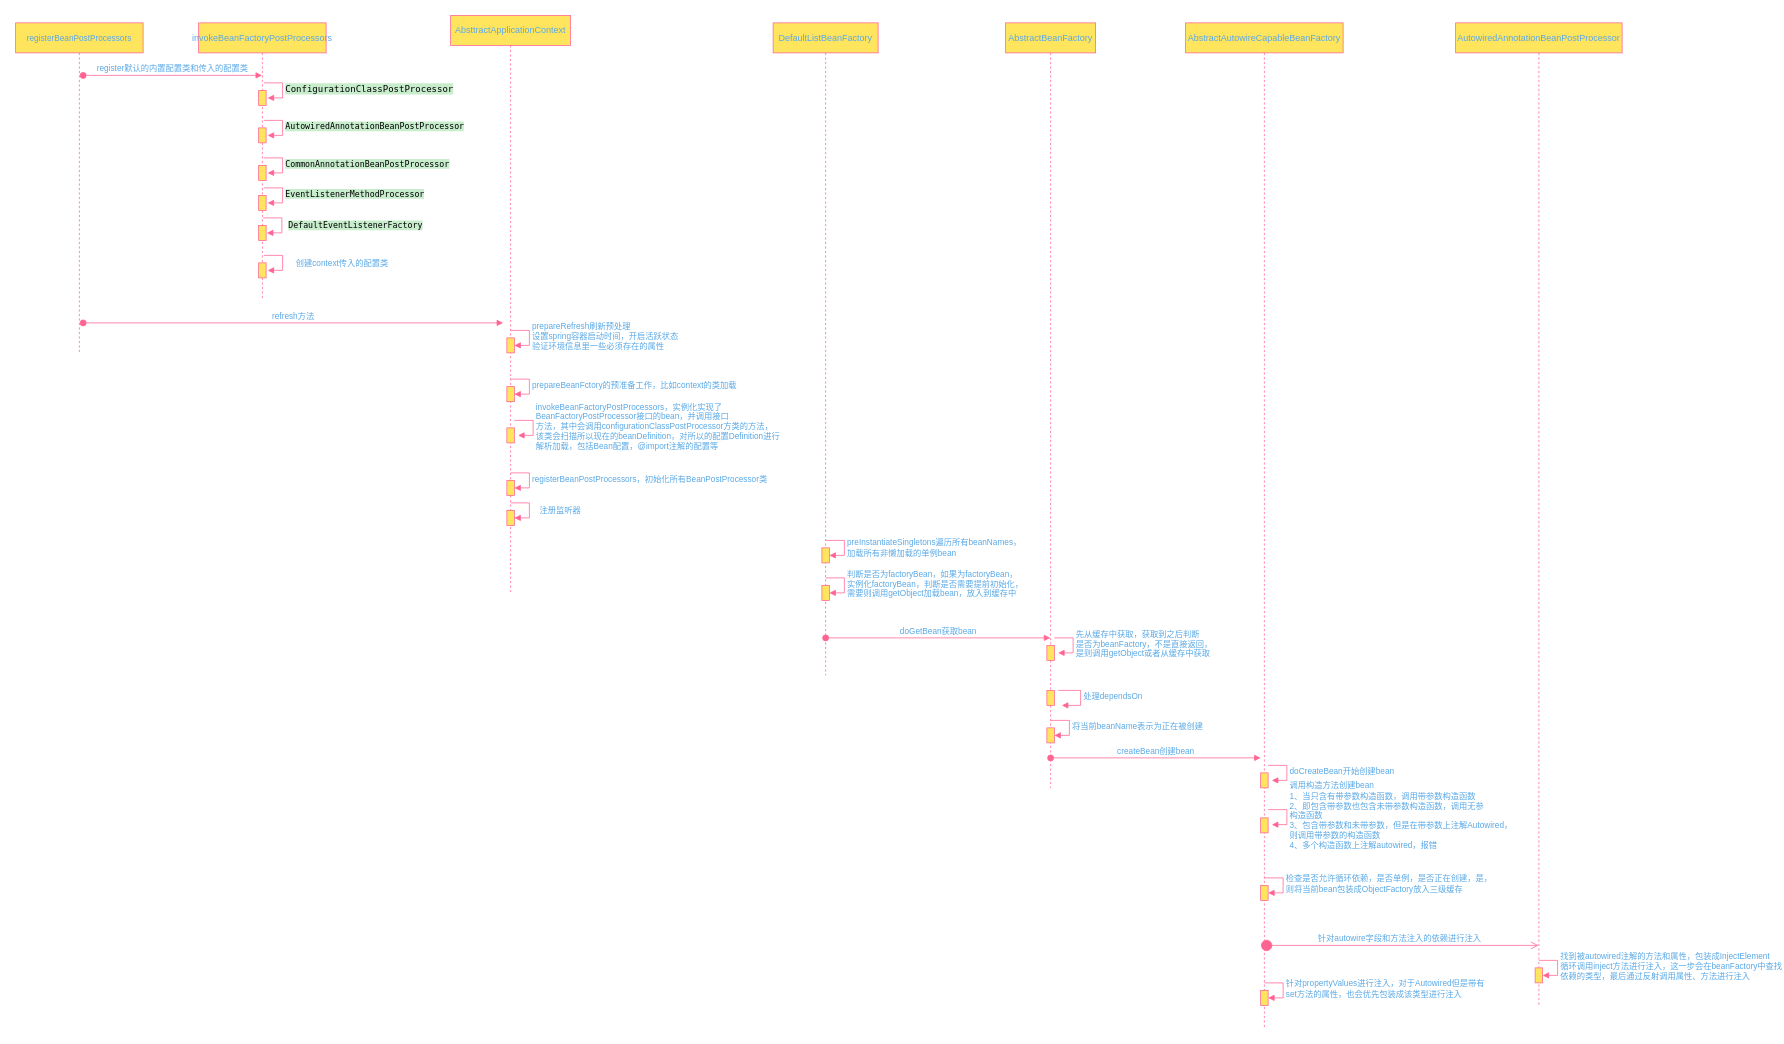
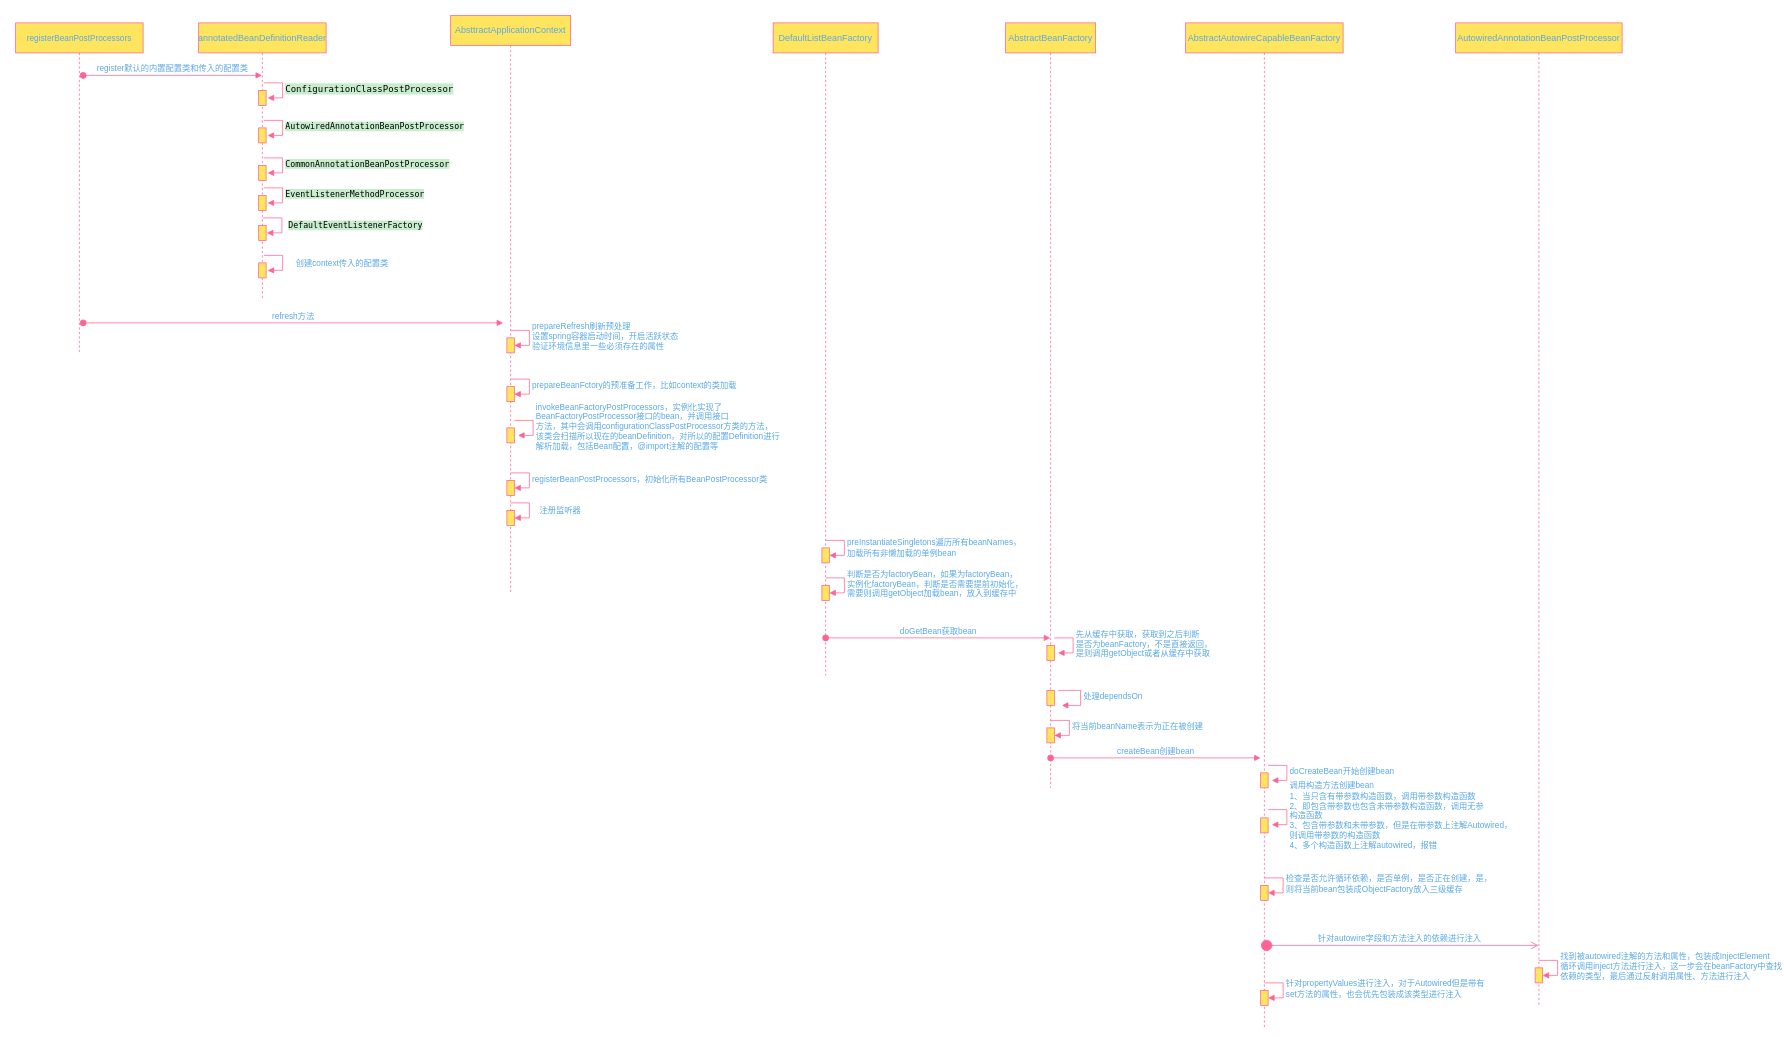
(262, 38) -> (262, 38)
